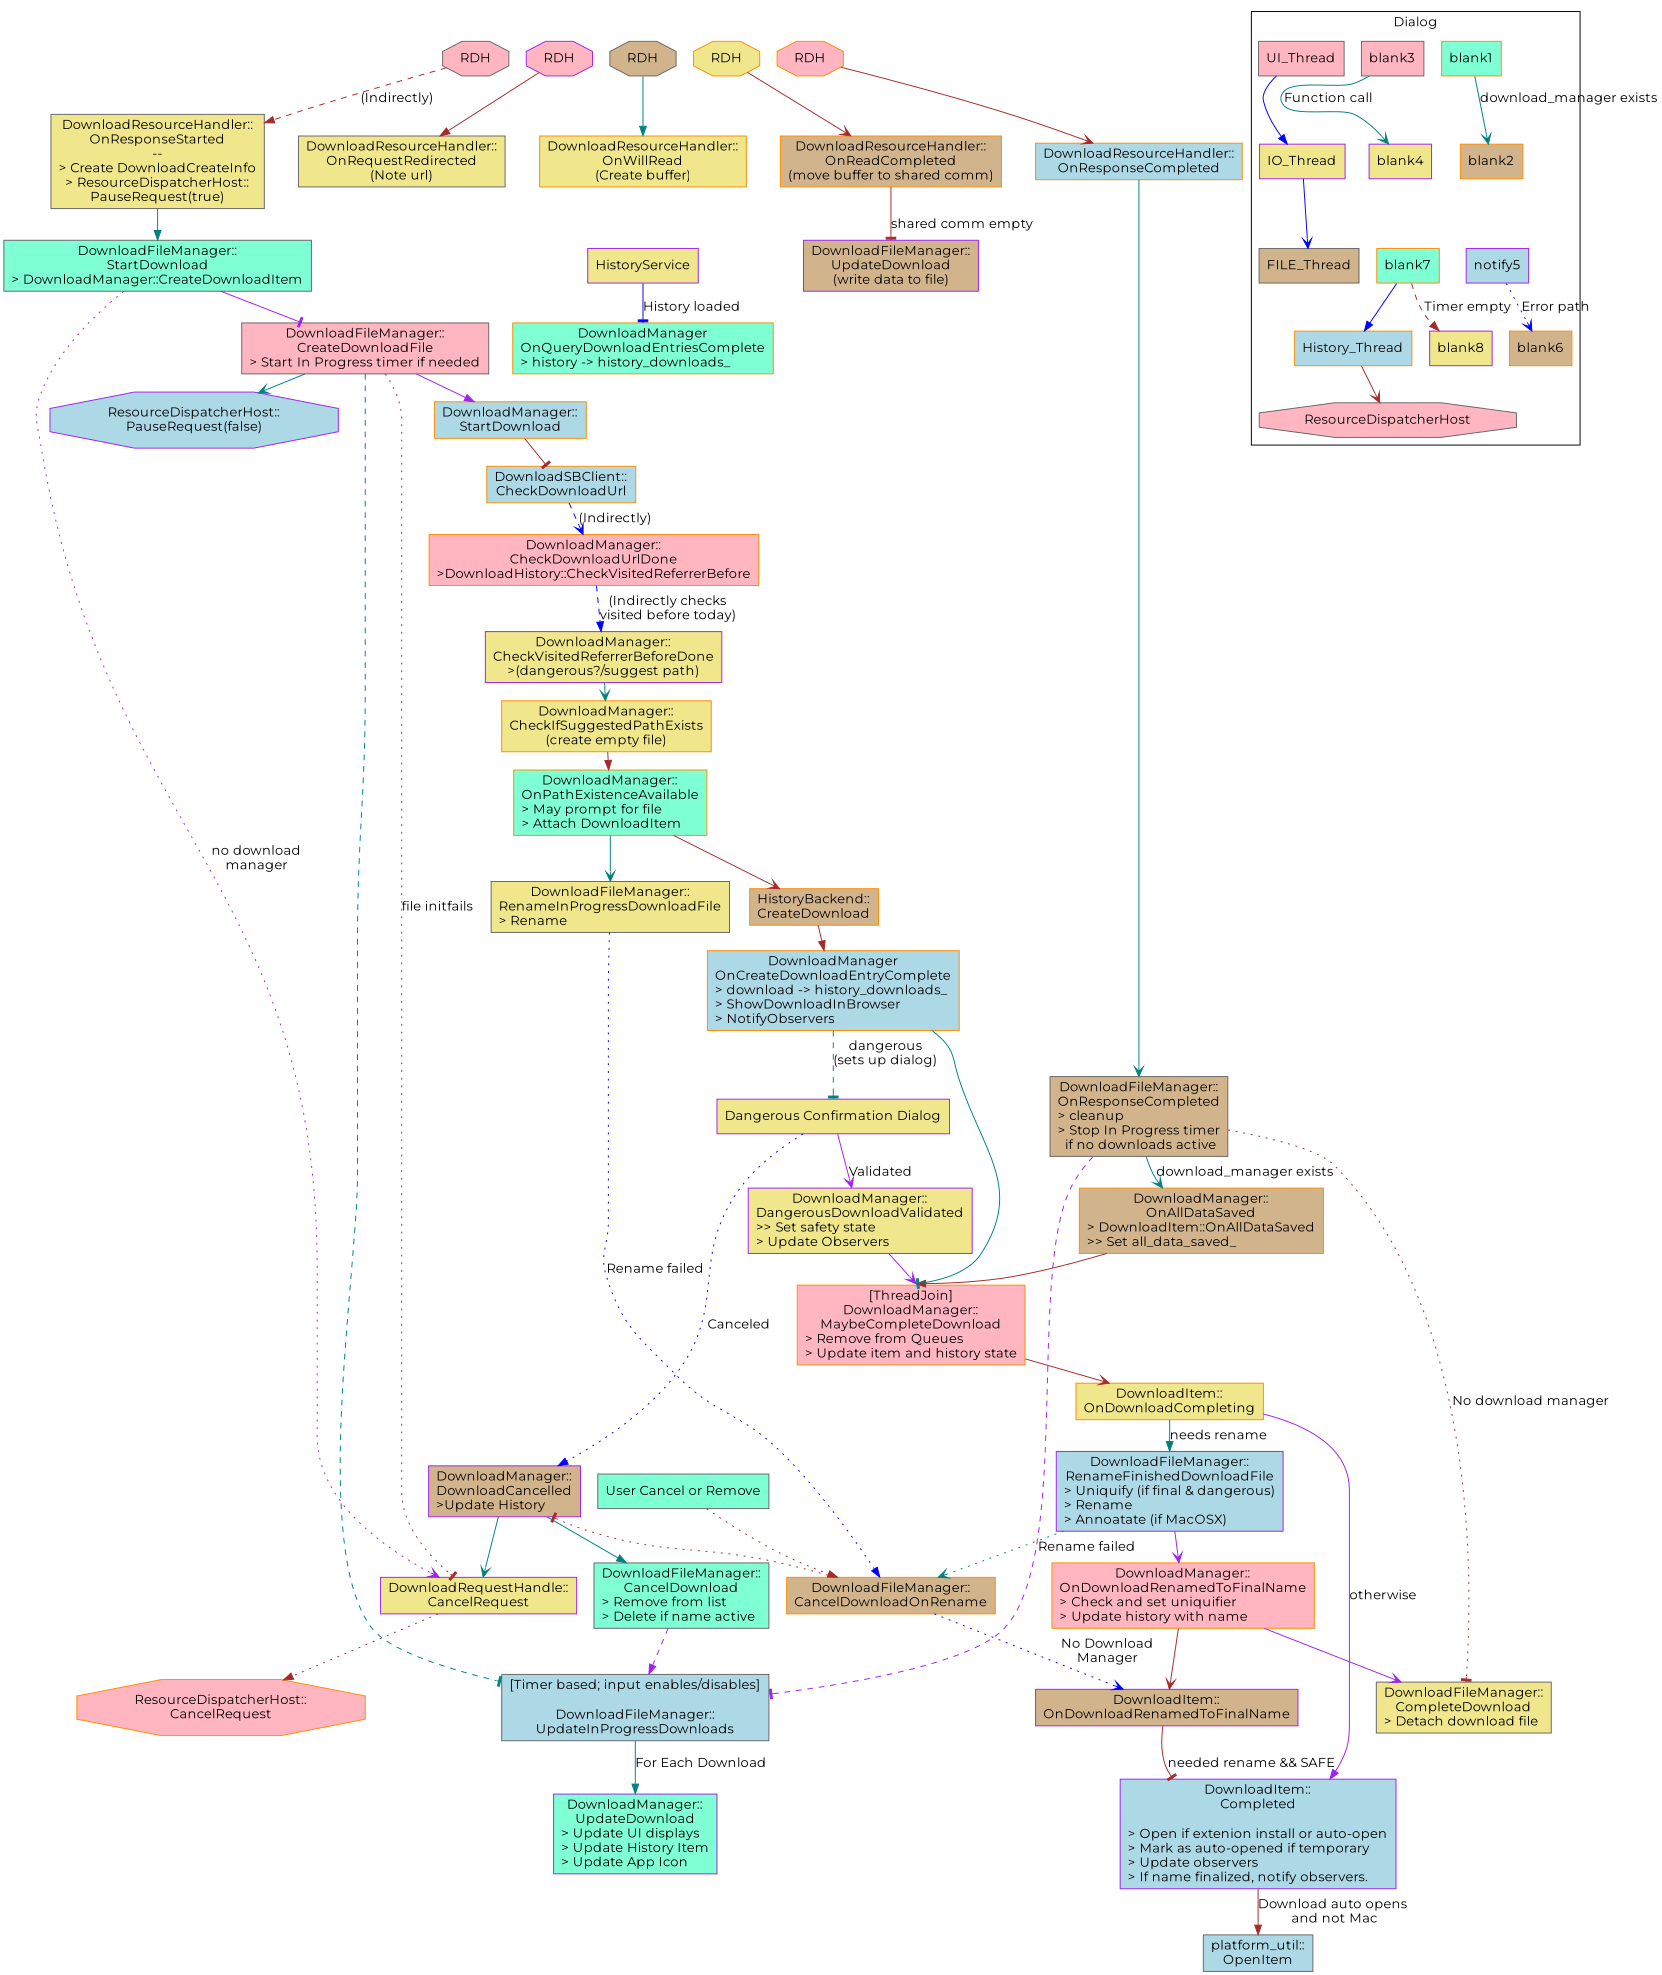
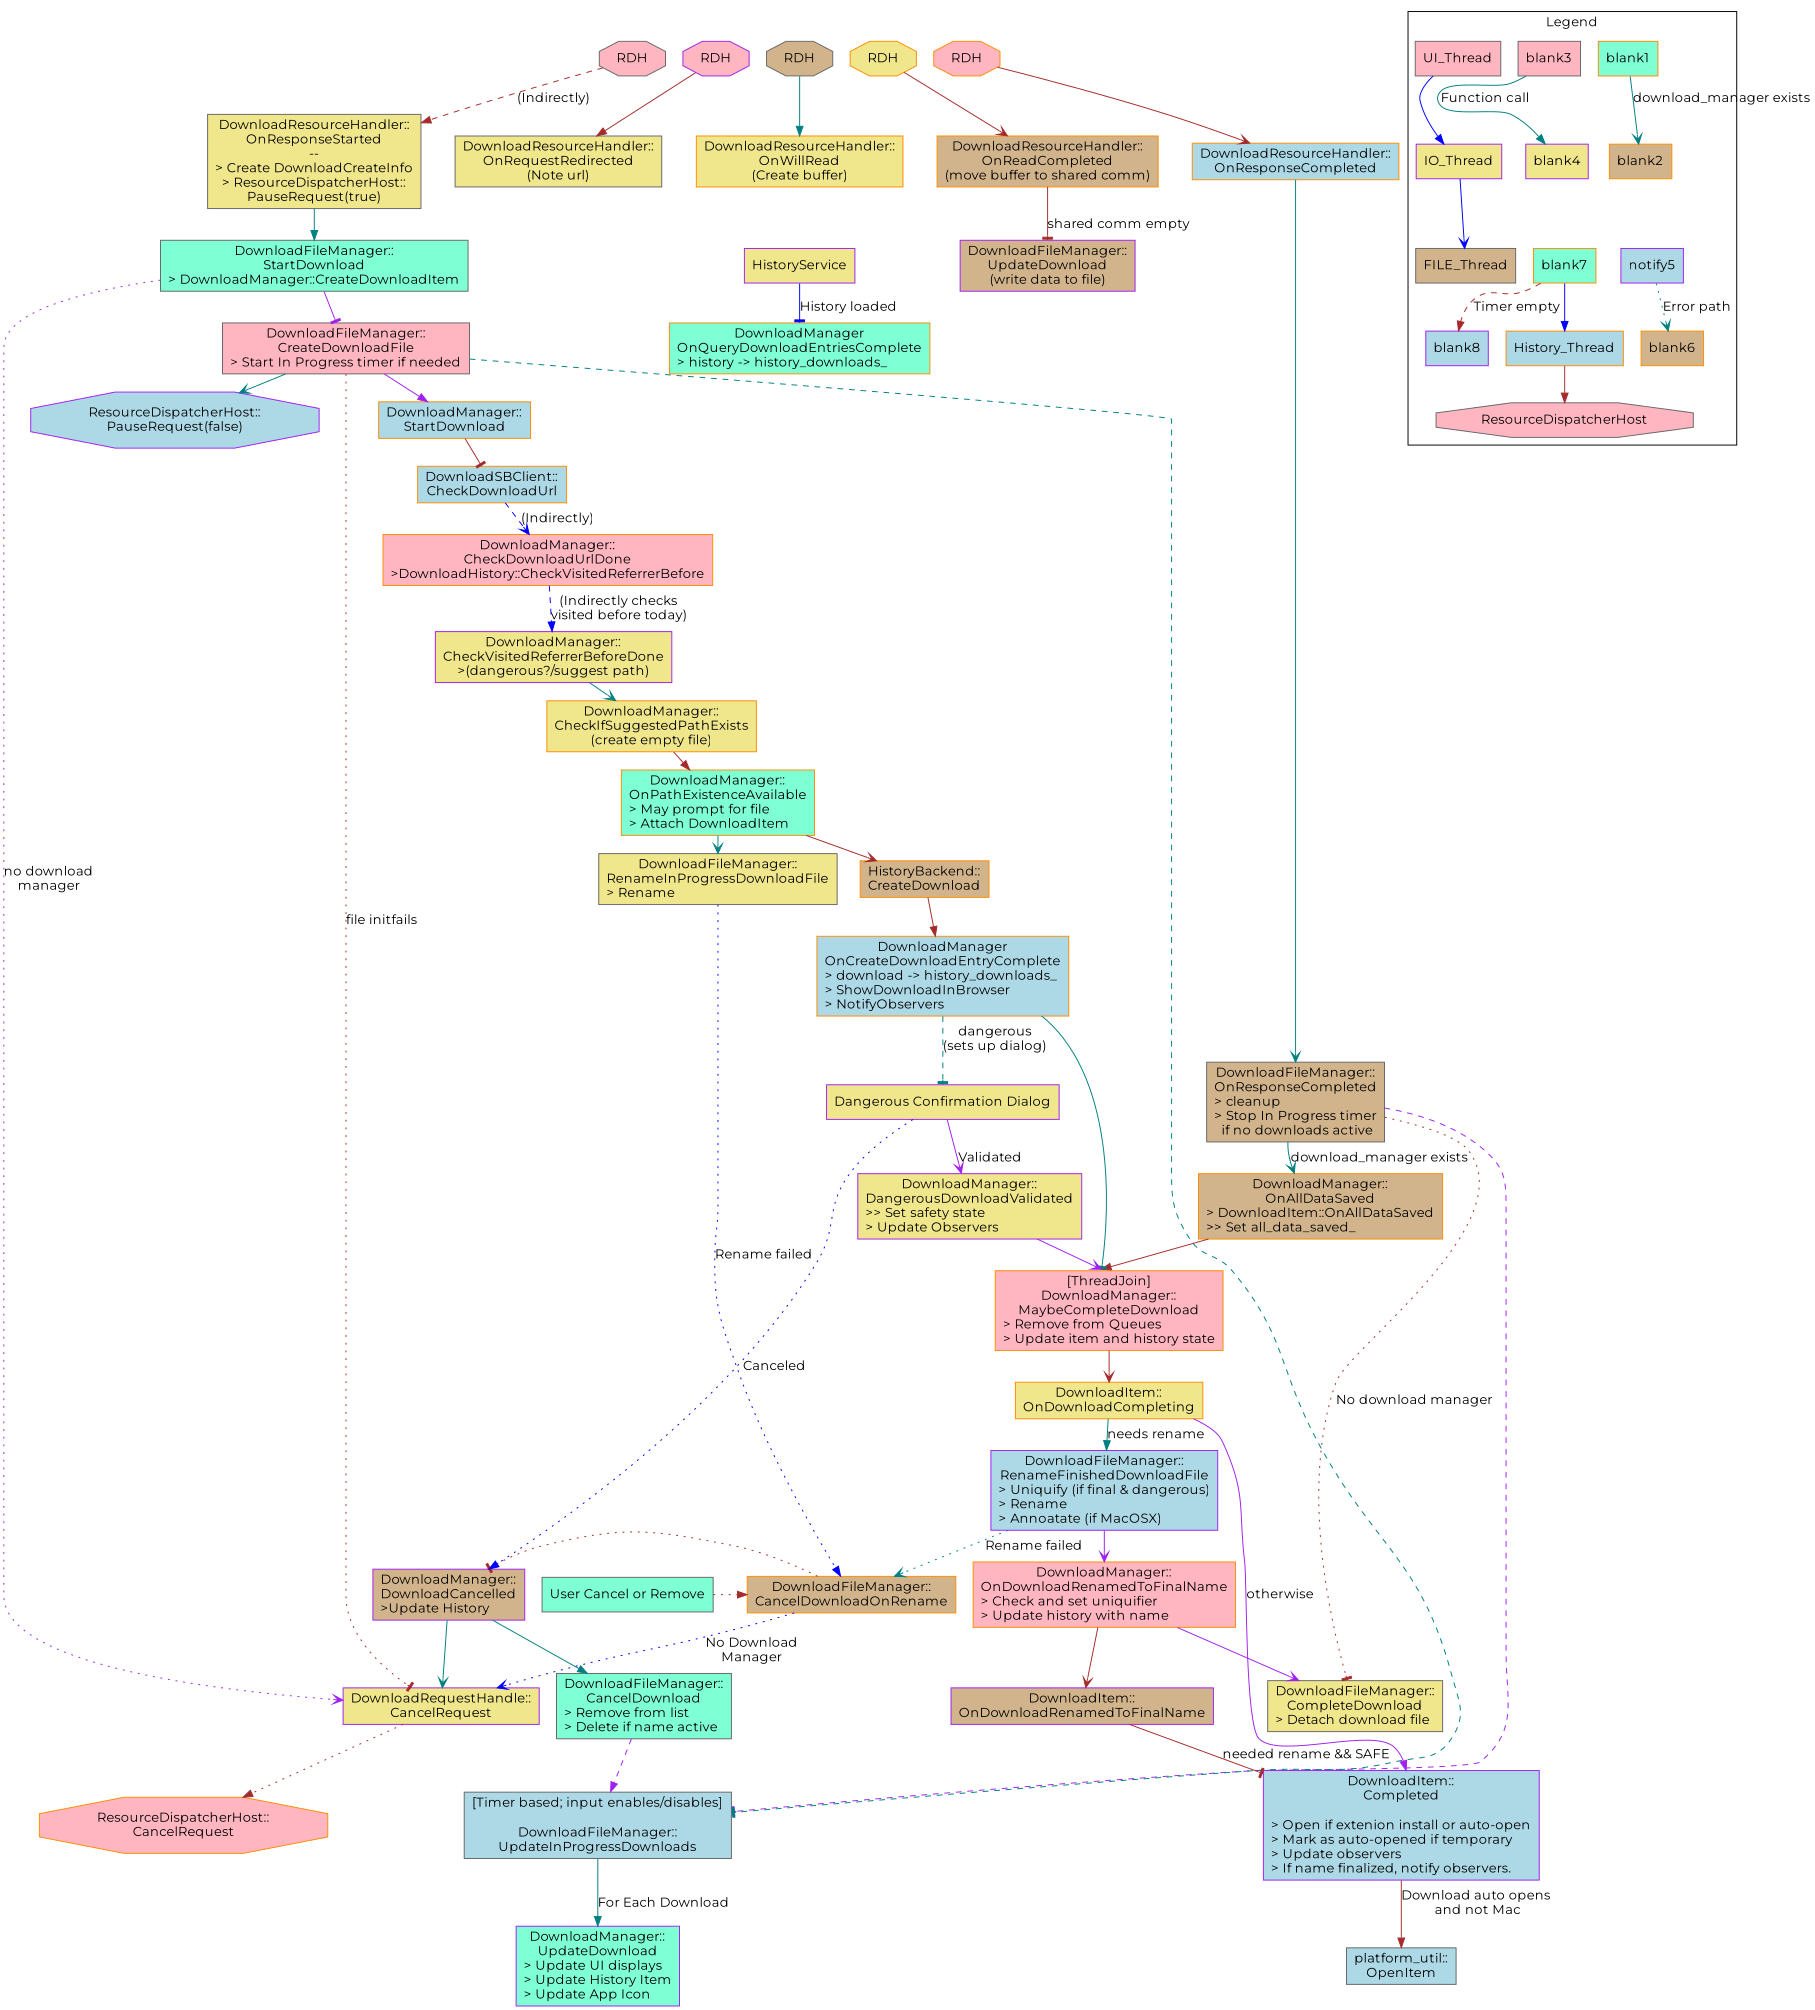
(1416, 23) -> (1572, 23)
(1285, 107) -> (1442, 107)
(1517, 303) -> (1661, 303)
(1461, 348) -> (1457, 348)
(1368, 380) -> (1565, 379)
(1024, 1650) -> (650, 1649)
